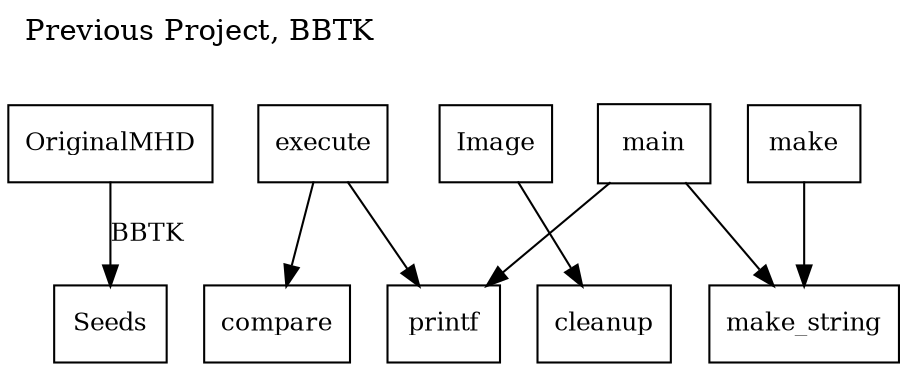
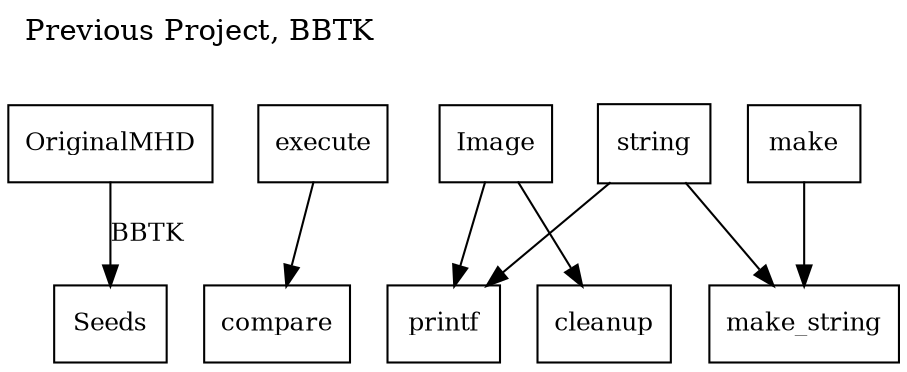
(654, 144) -> (654, 144)
(377, 225) -> (473, 224)
